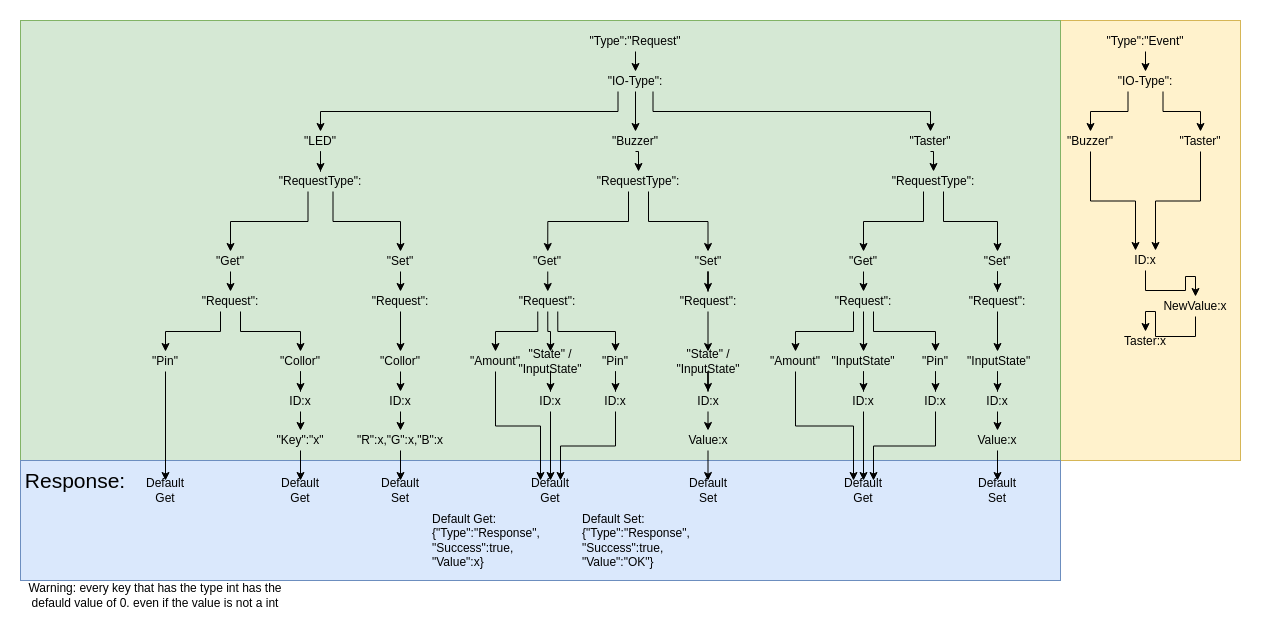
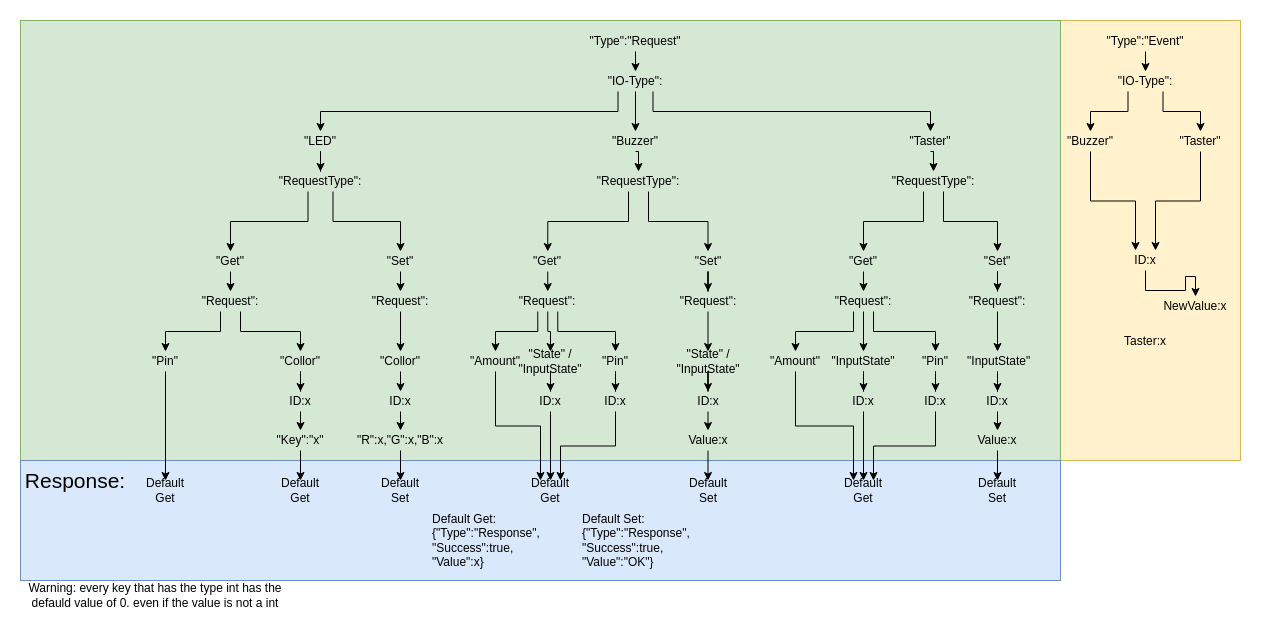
(1162, 337) -> none
